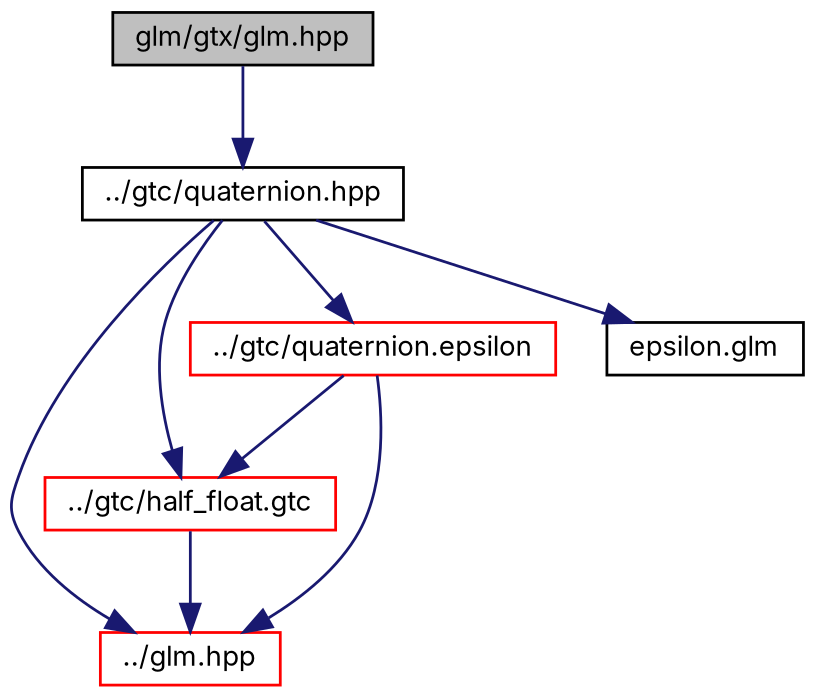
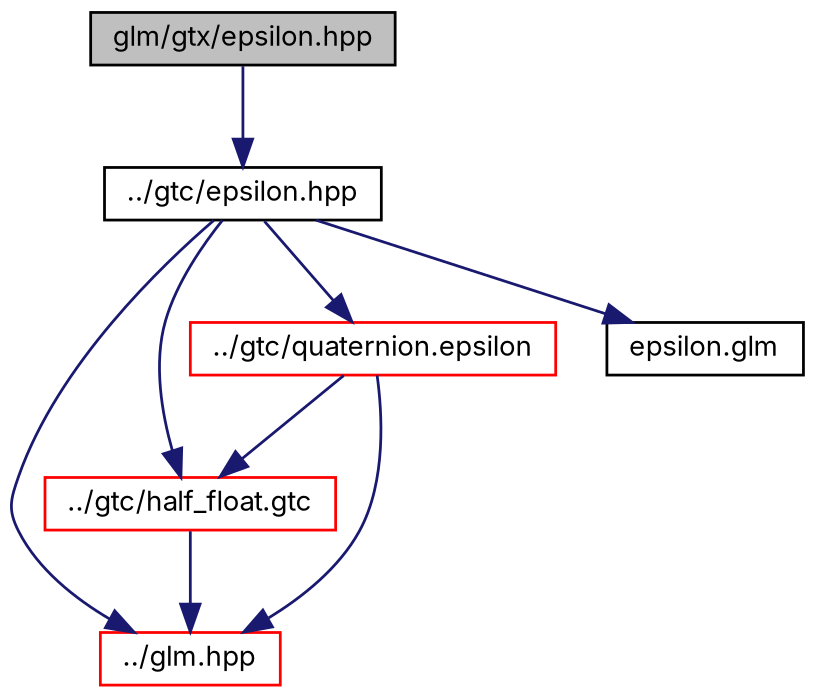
(243, 39) -> (243, 39)
(243, 194) -> (243, 194)
